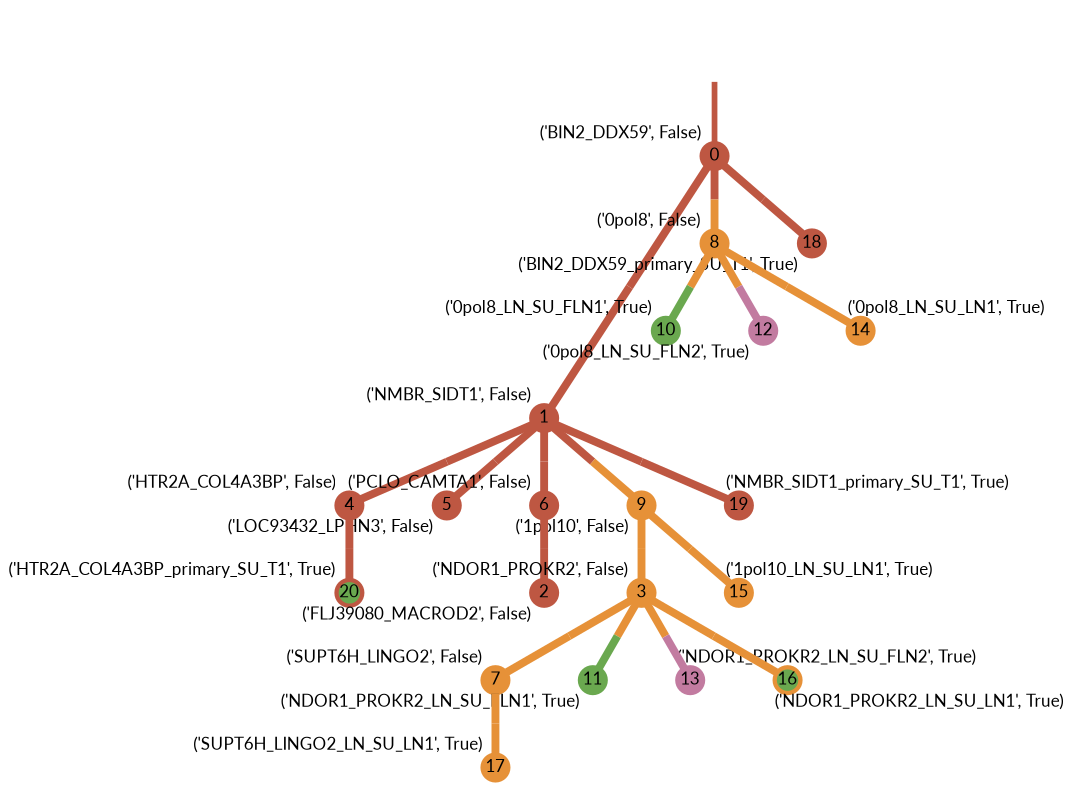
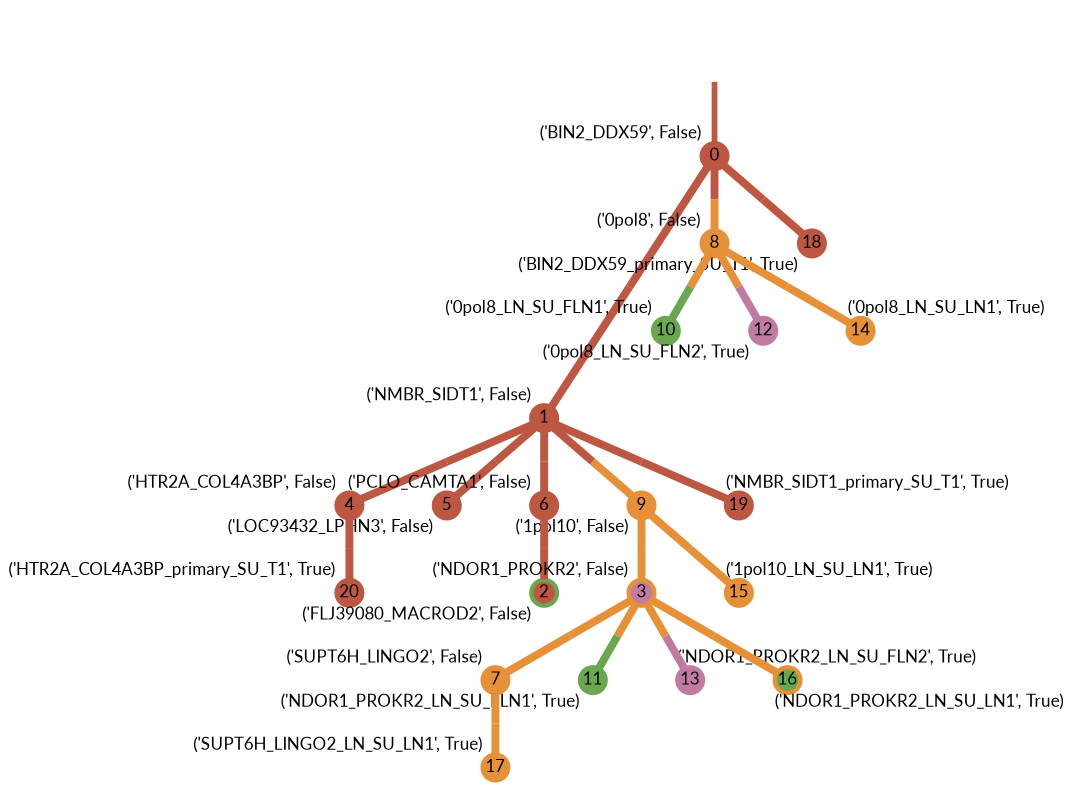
(349, 593) -> (349, 593)
(544, 593) -> (544, 593)
(642, 593) -> (642, 593)
